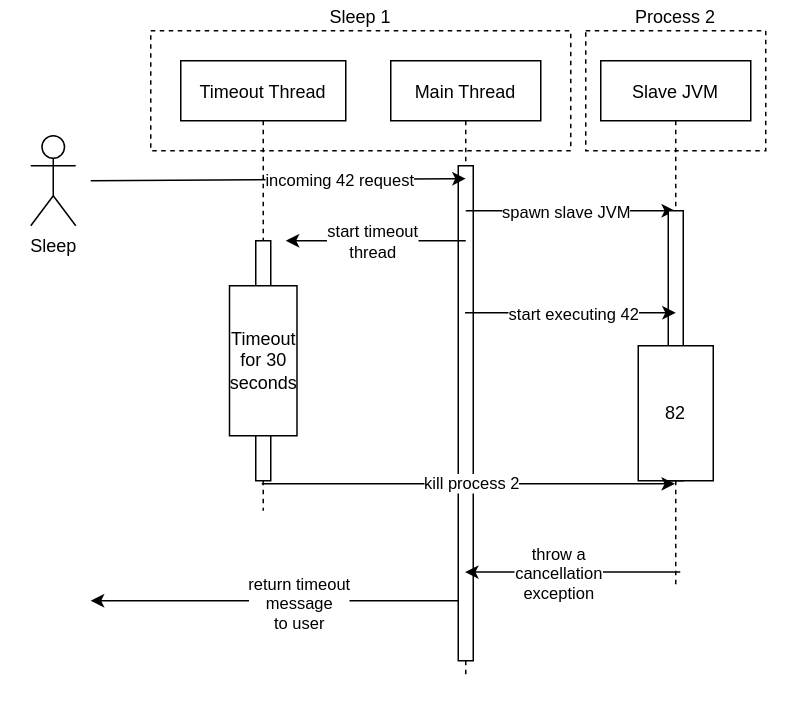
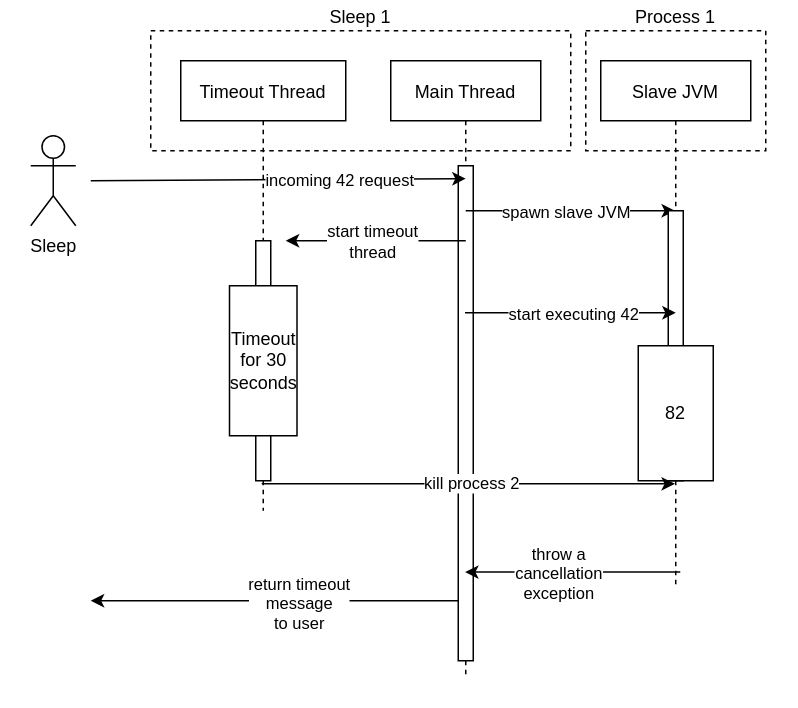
(676, 15) -> (676, 15)
